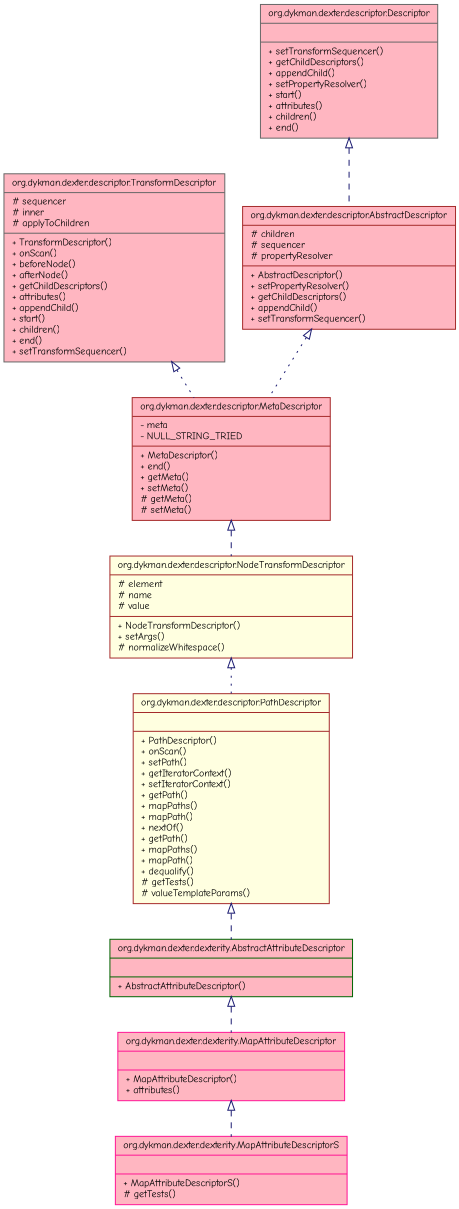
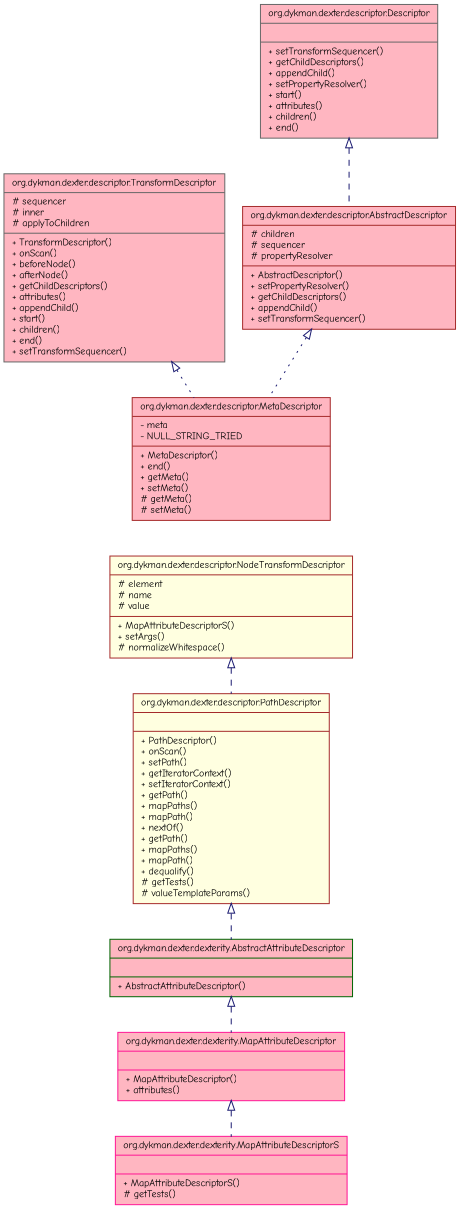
(231, 543) -> none
(179, 626) -> (176, 626)
(231, 681) -> (231, 681)
